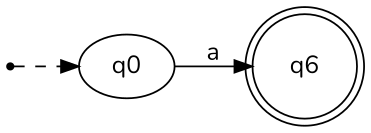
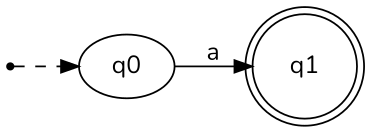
(305, 66) -> (305, 66)
